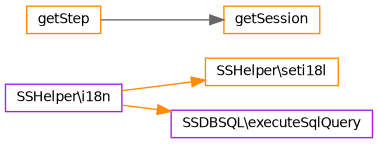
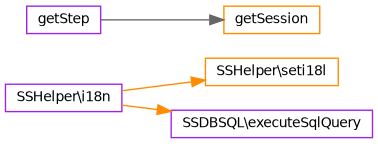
(64, 20) -> (64, 20)
